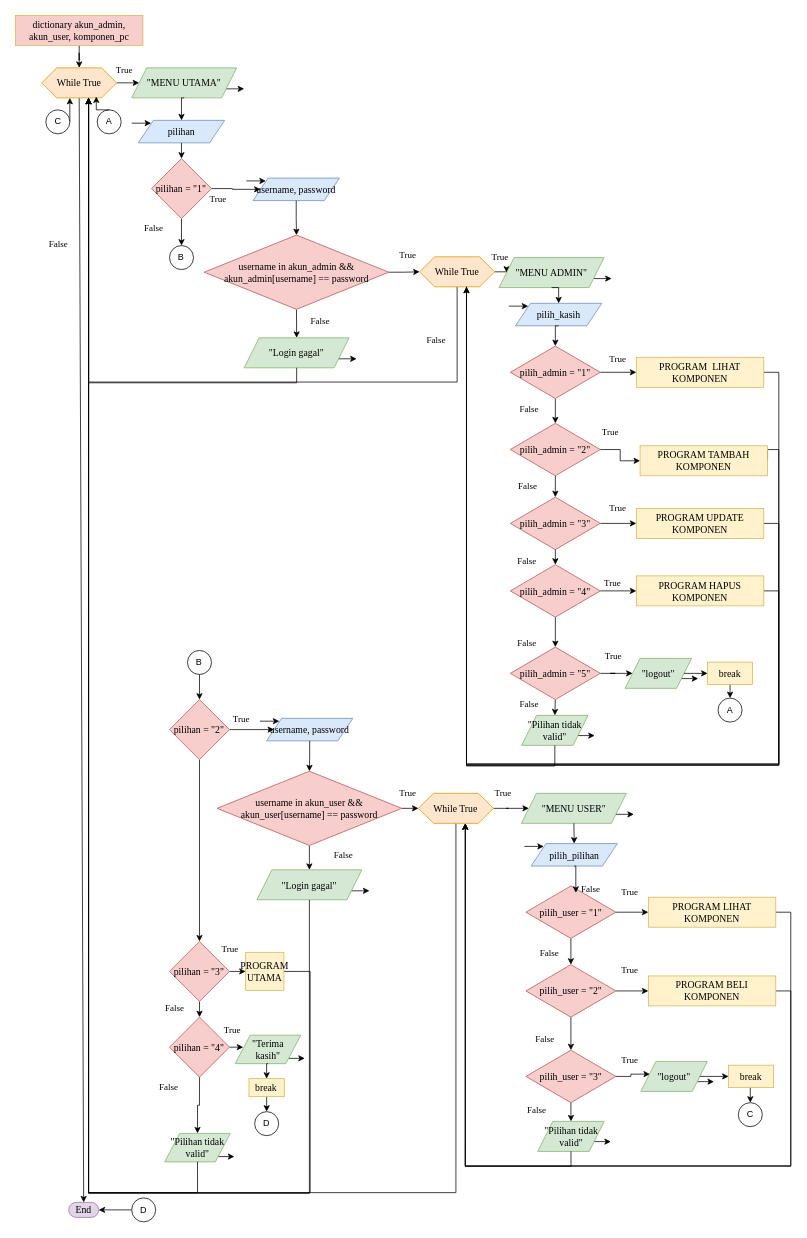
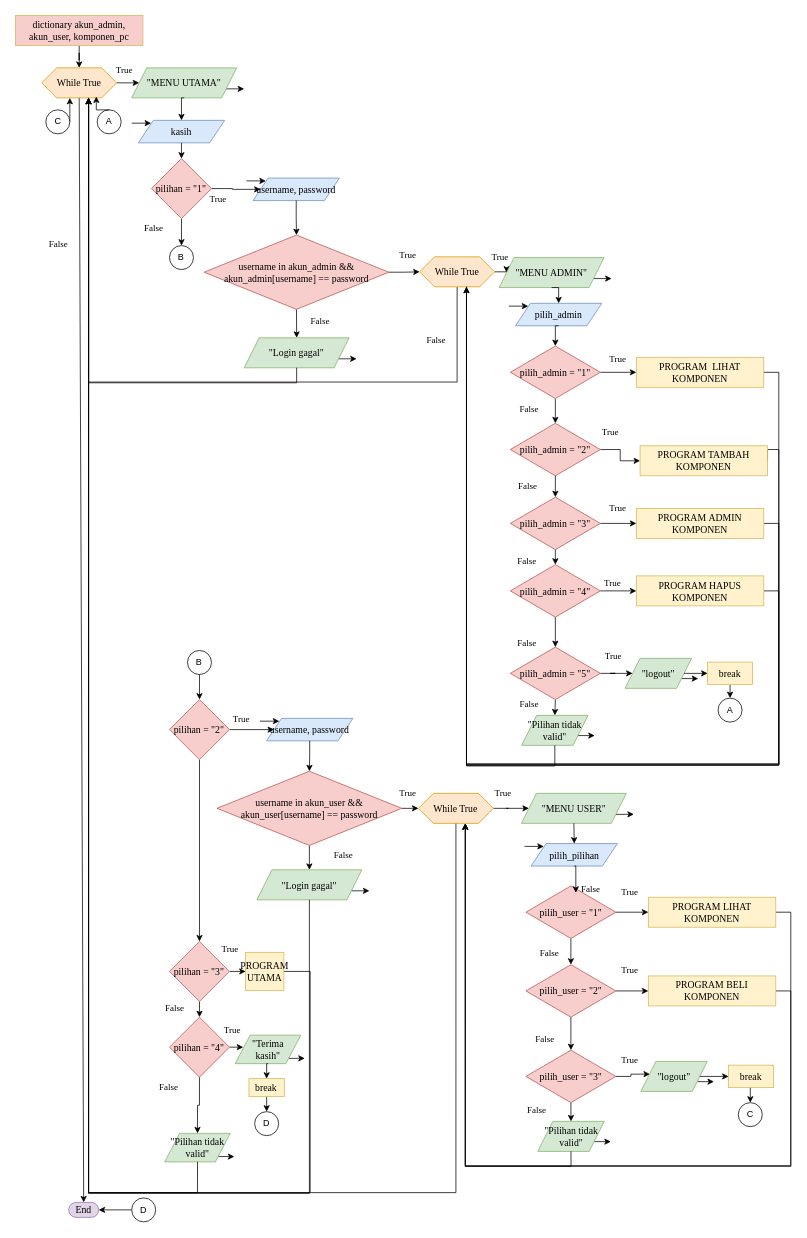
(182, 132) -> (182, 132)
(559, 315) -> (559, 315)
(700, 524) -> (700, 524)
